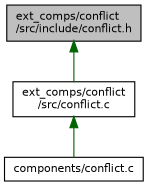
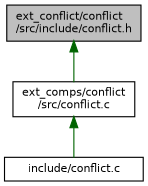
(74, 23) -> (74, 23)
(74, 169) -> (74, 169)
